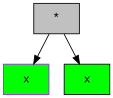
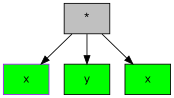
none -> (87, 79)
